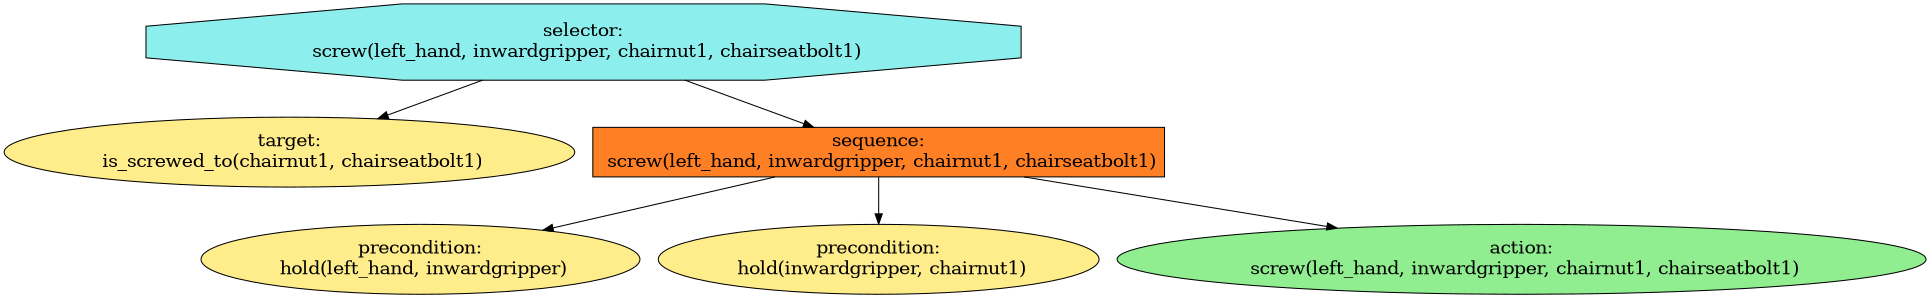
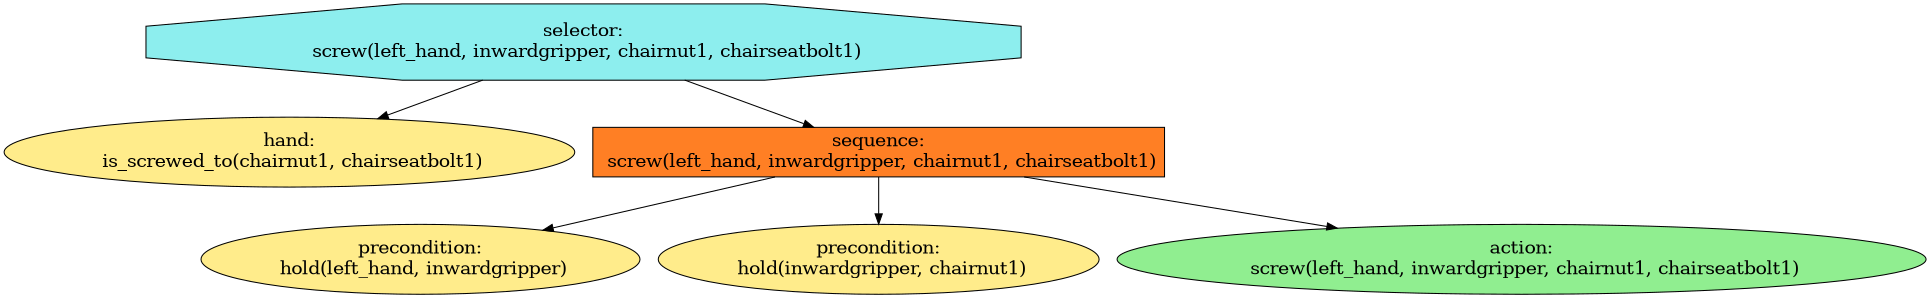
(289, 152) -> (289, 152)
